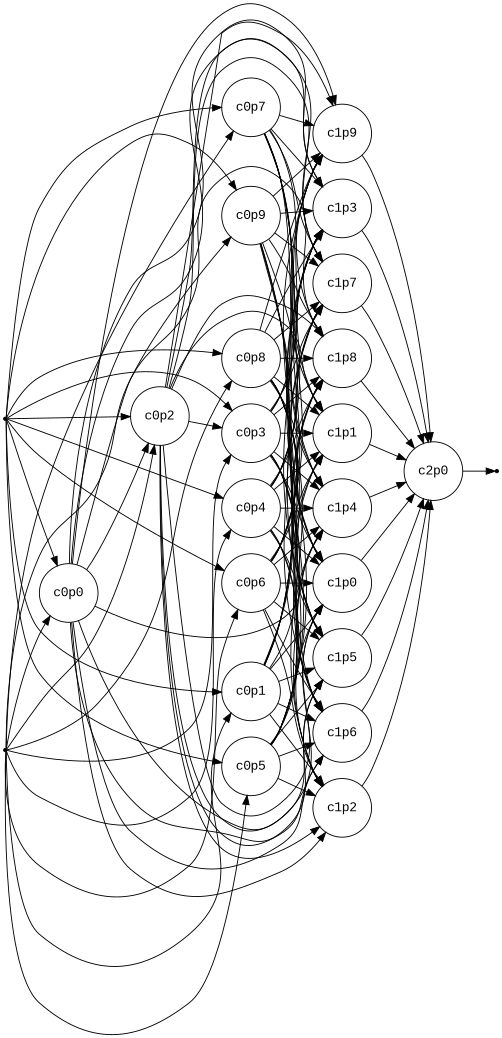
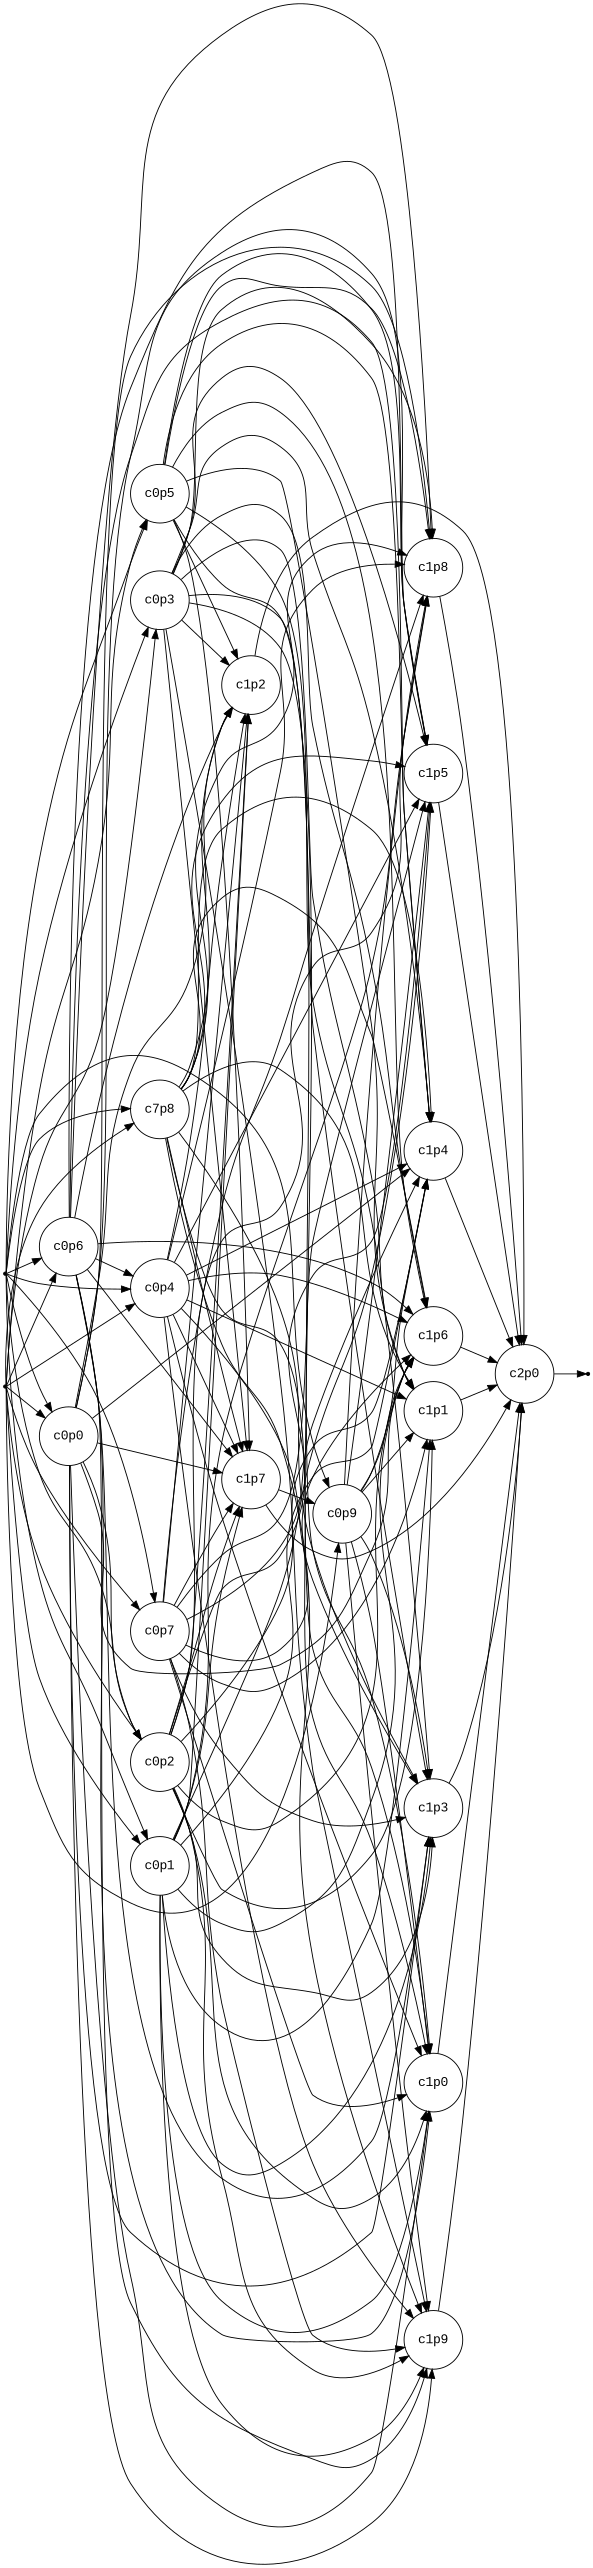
(293, 247) -> (292, 1495)
(251, 358) -> (160, 1109)
(201, 424) -> (324, 1437)
(295, 513) -> (110, 1265)
none -> (203, 1185)
